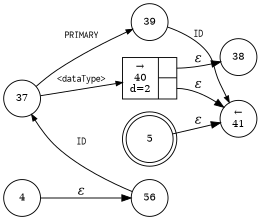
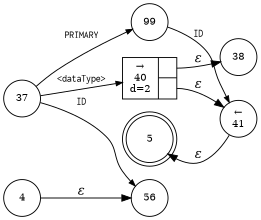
(150, 22) -> (150, 22)
(192, 129) -> (207, 159)
(78, 163) -> (97, 129)
